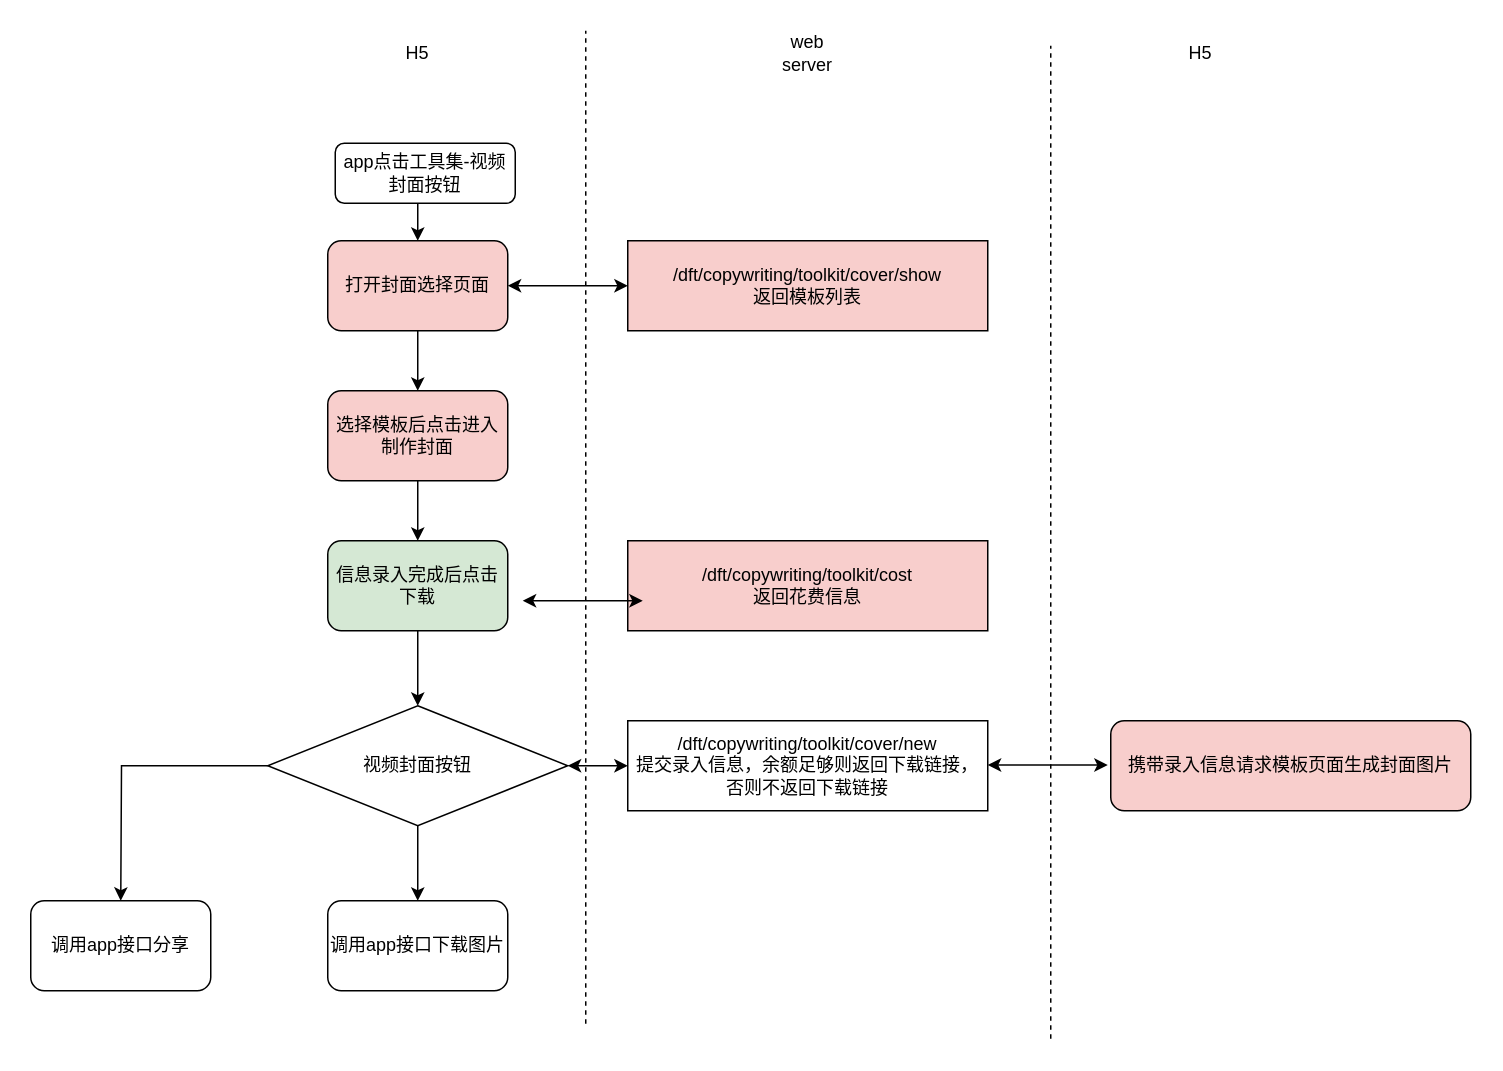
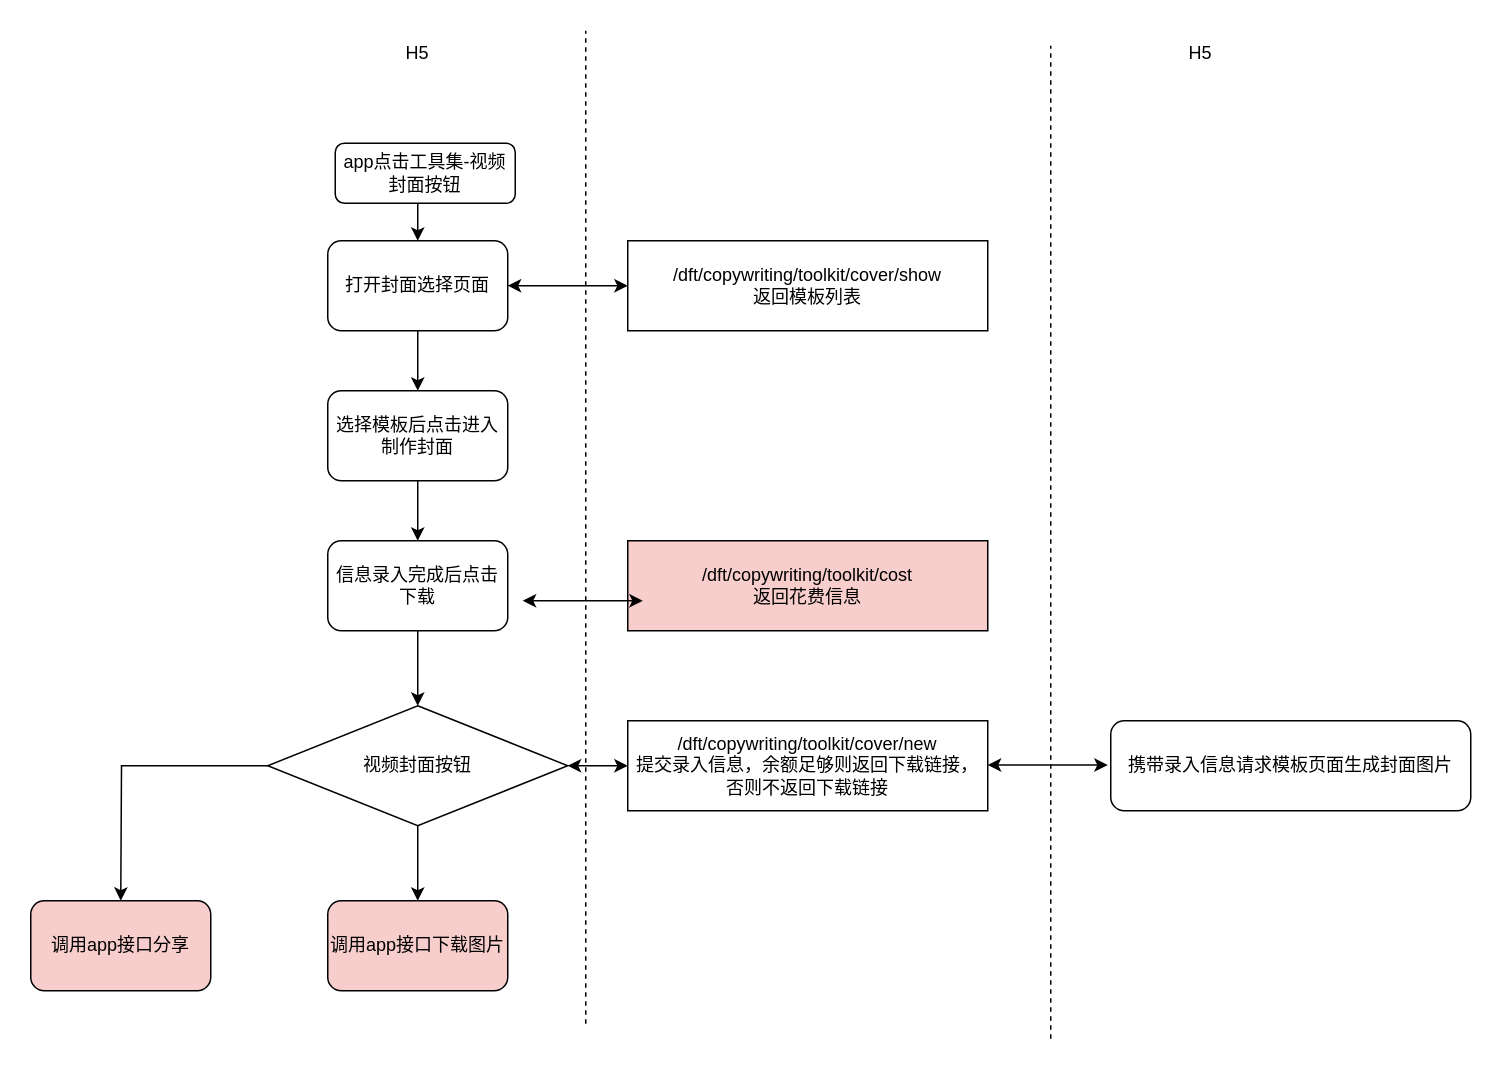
(808, 53) -> none
(418, 286) -> (418, 286)
(808, 286) -> (808, 286)
(418, 436) -> (418, 436)
(418, 586) -> (418, 586)
(1291, 766) -> (1291, 766)
(121, 946) -> (121, 946)
(418, 946) -> (418, 946)
